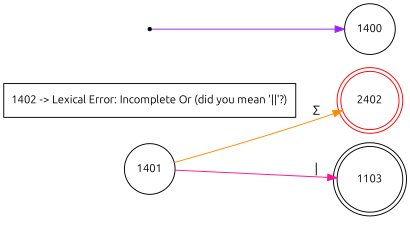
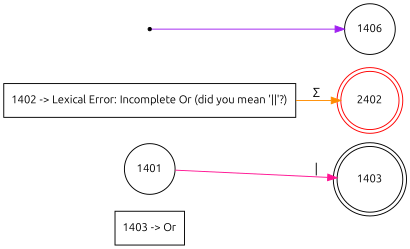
(370, 29) -> (370, 29)
(254, 139) -> (314, 100)
(370, 179) -> (370, 179)
none -> (150, 228)
